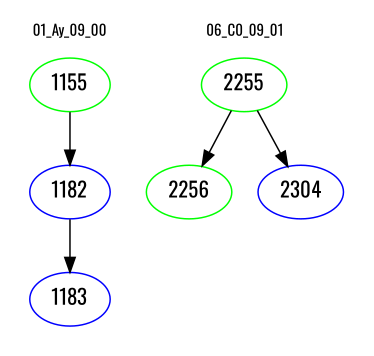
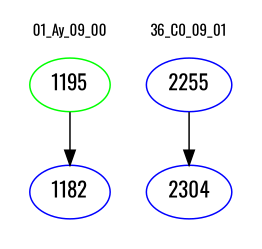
(245, 32) -> (189, 32)
(70, 85) -> (70, 85)
(244, 85) -> (189, 85)
(189, 192) -> none
(70, 299) -> none
